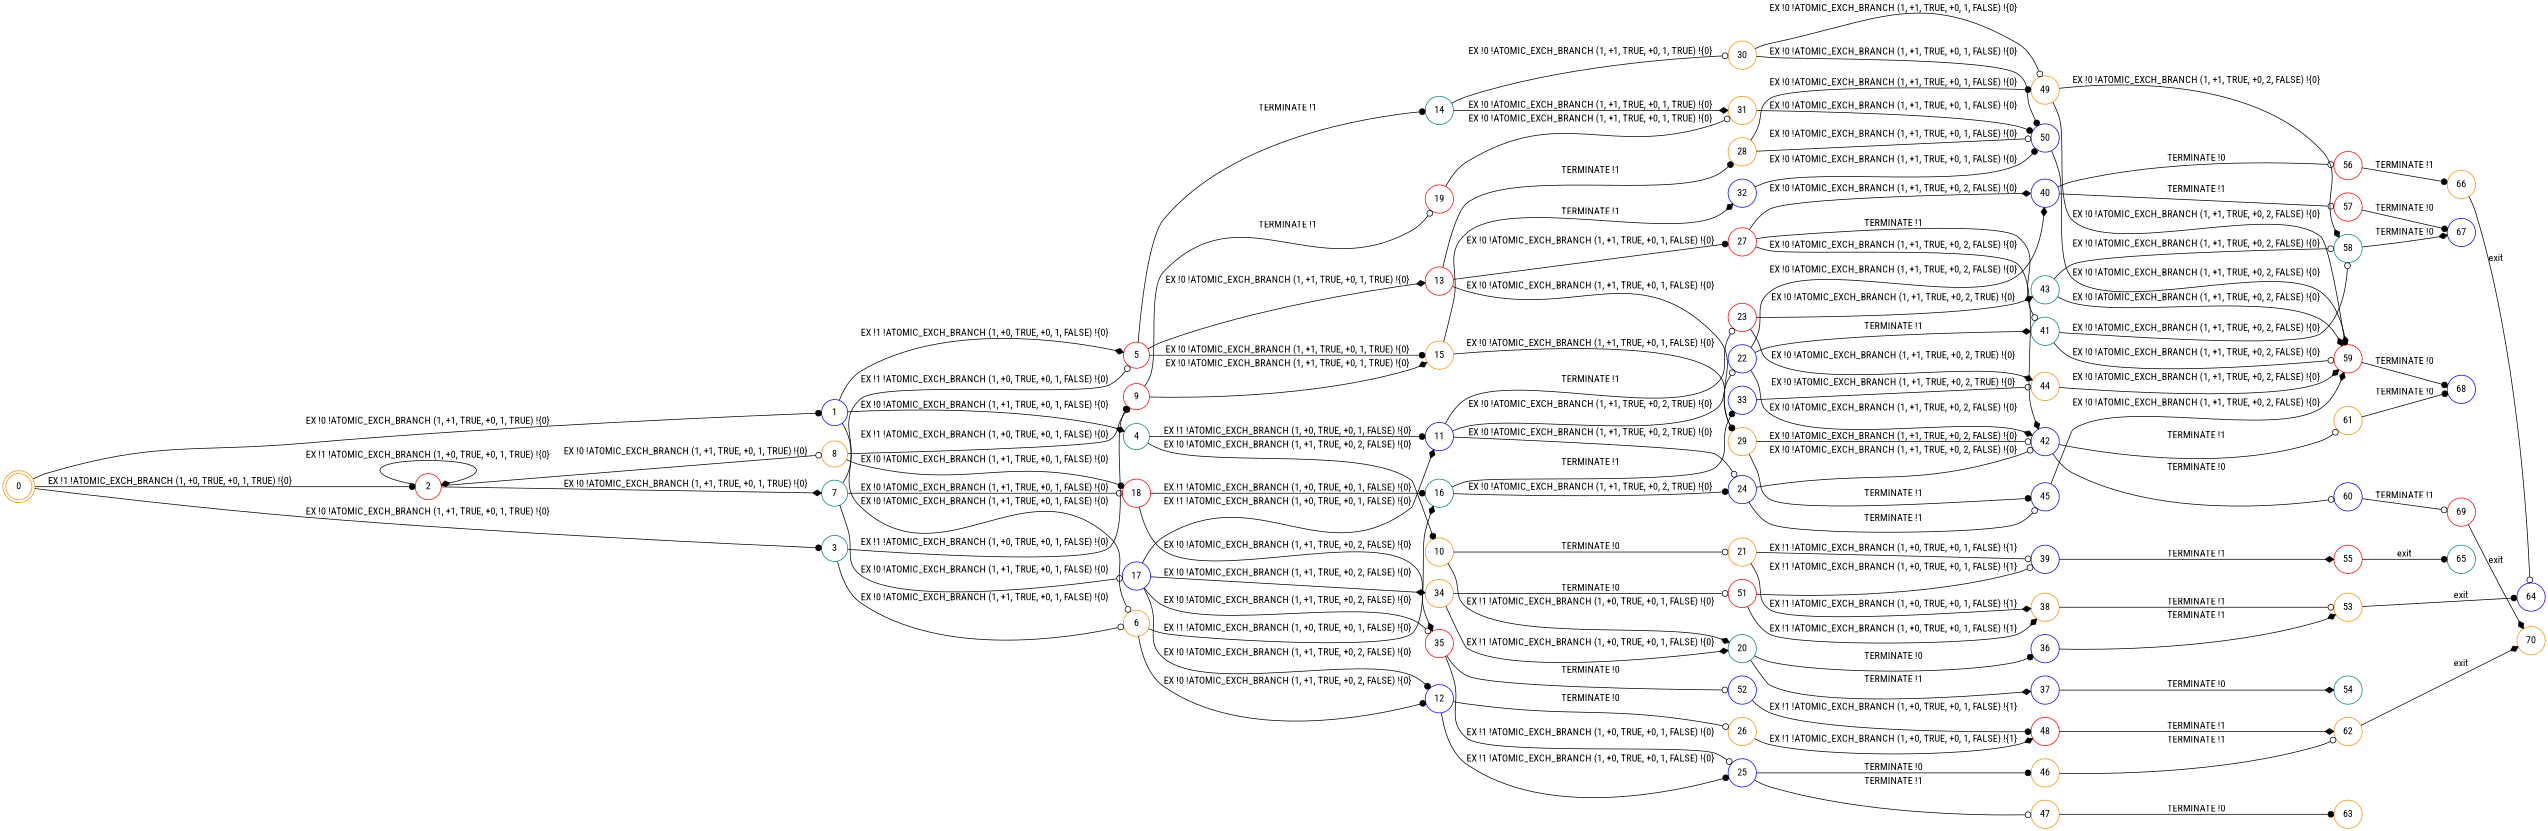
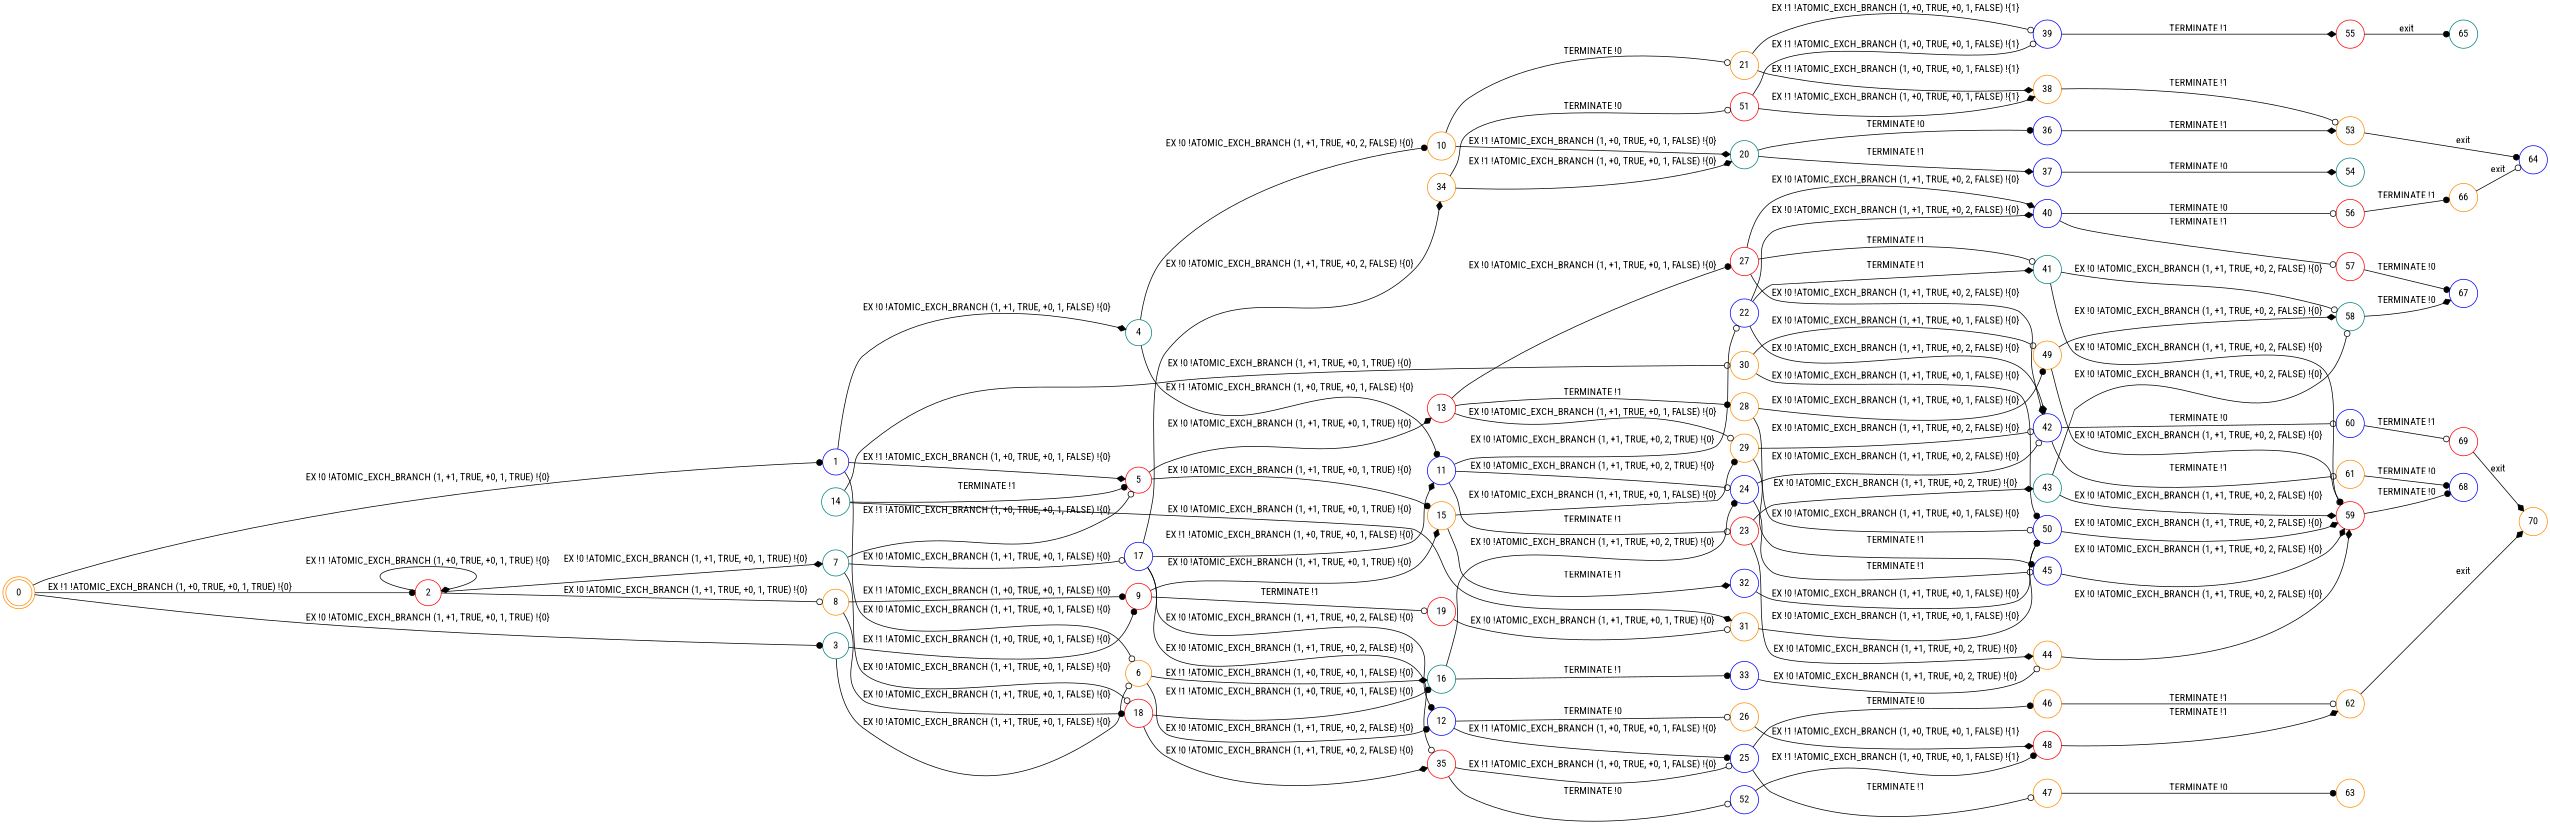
(1224, 170) -> (986, 501)
